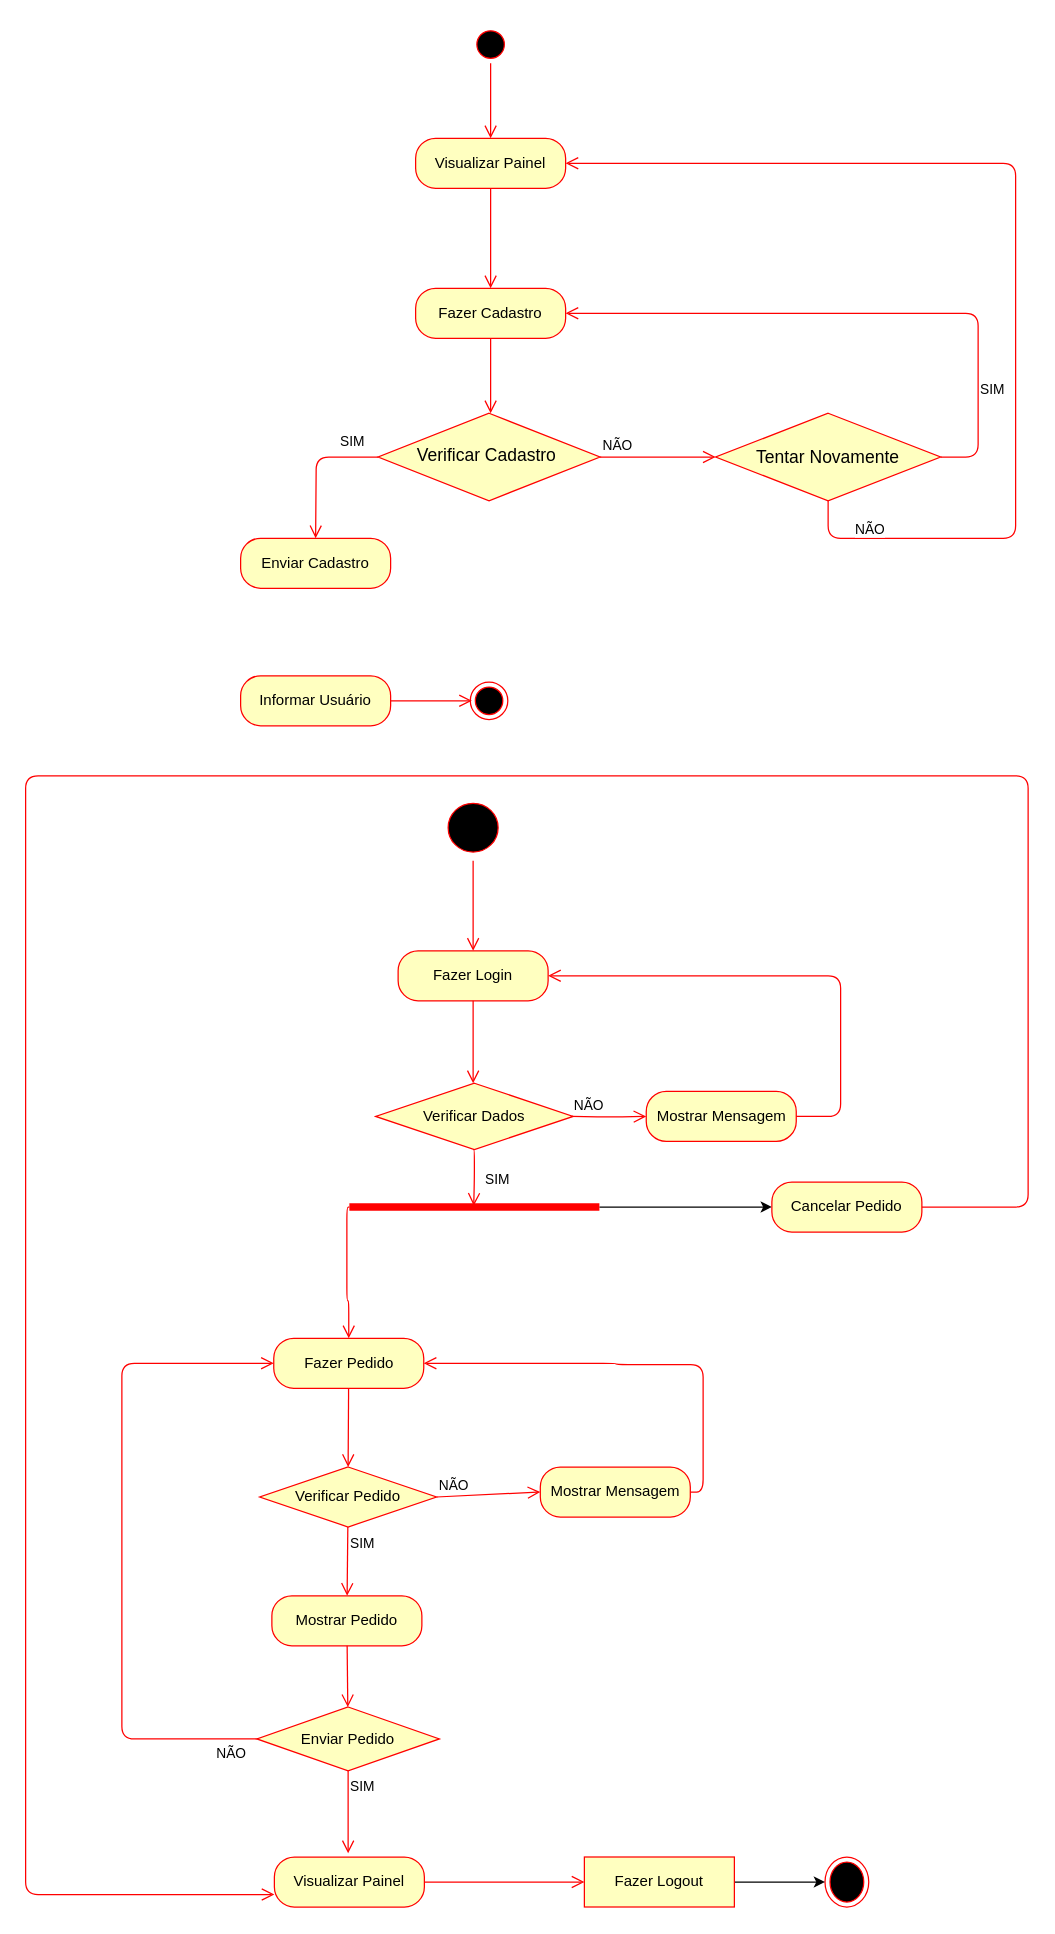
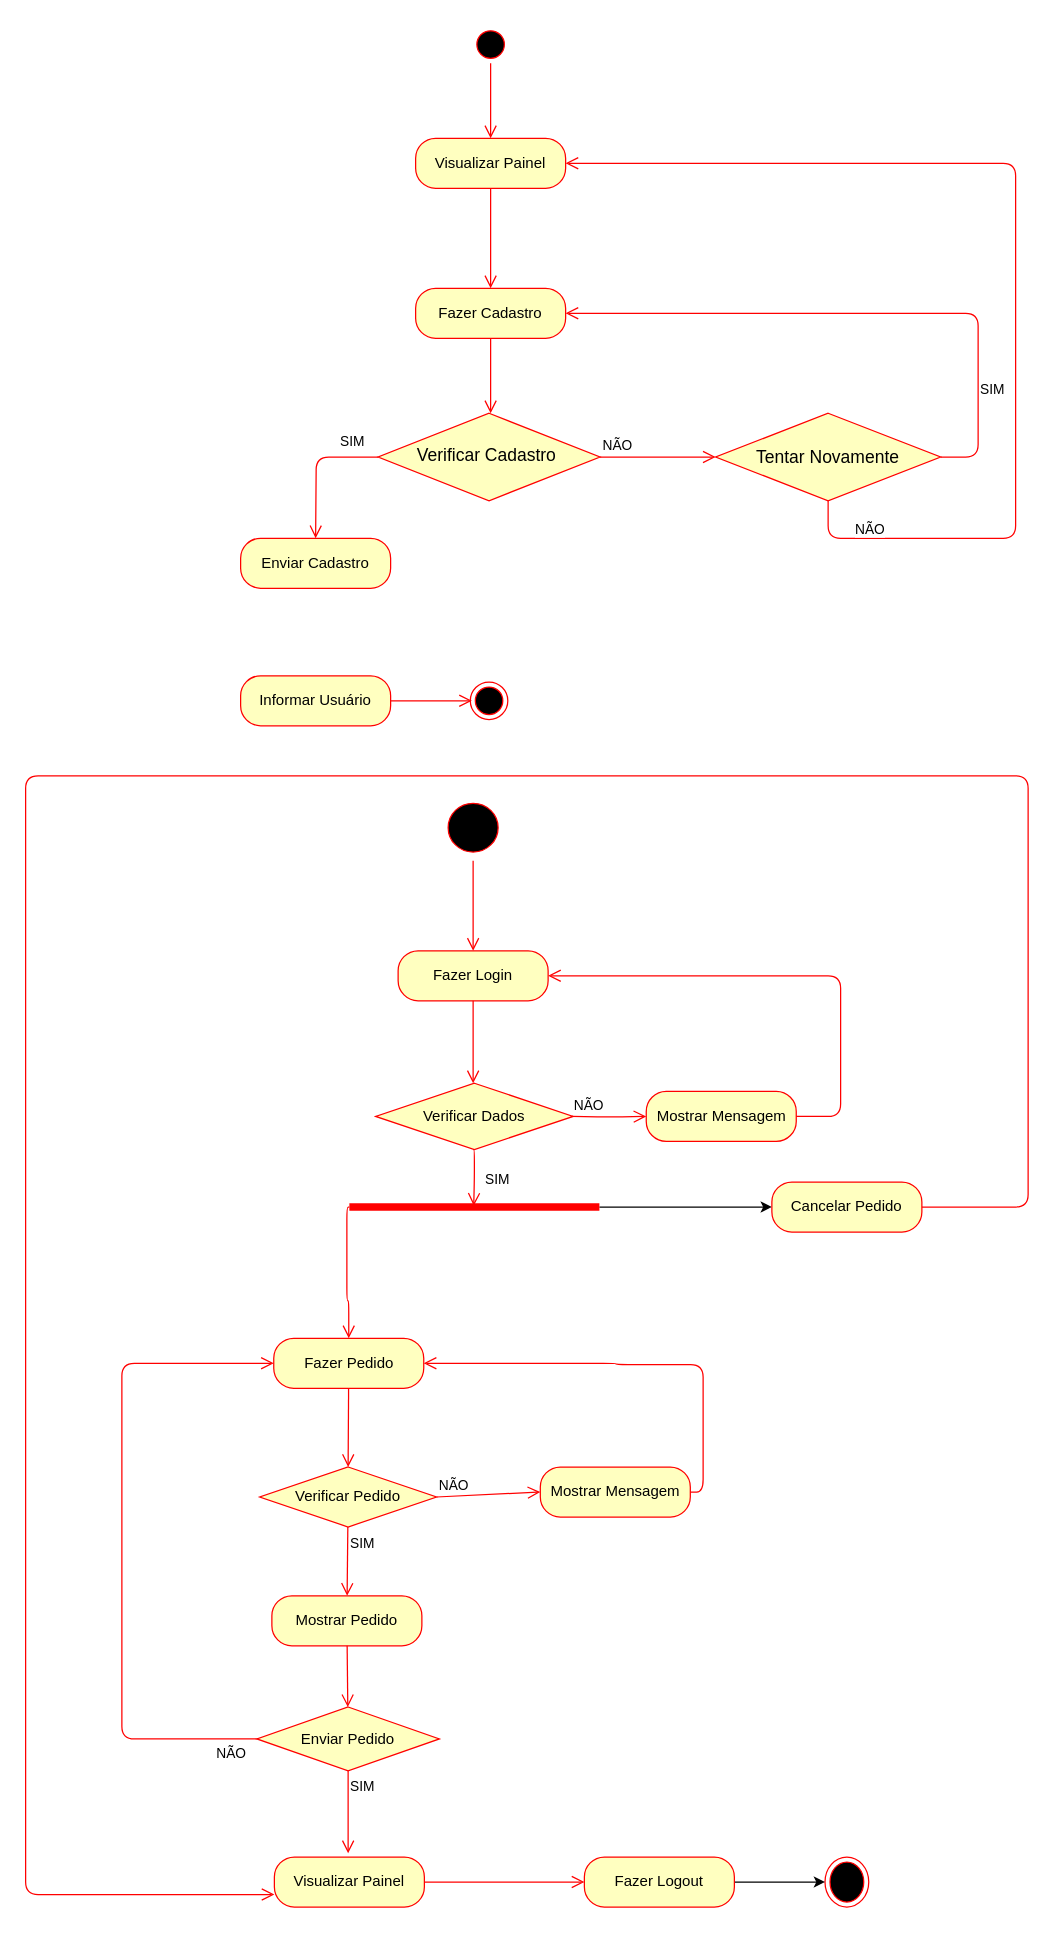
(659, 1882) -> (659, 1882)
